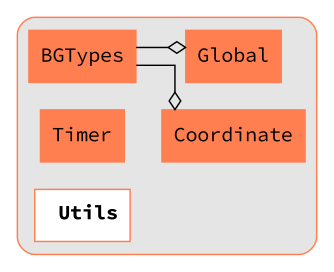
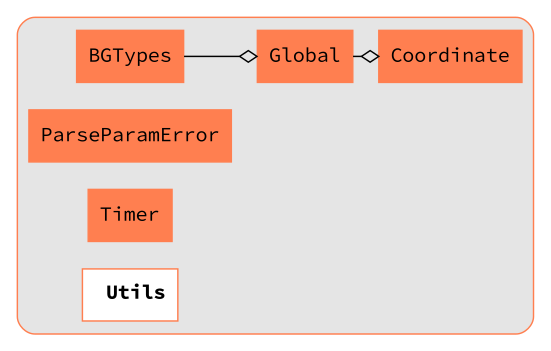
(169, 65) -> (357, 56)
none -> (130, 136)
